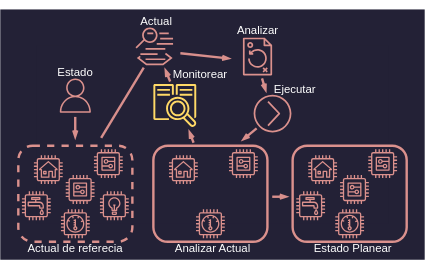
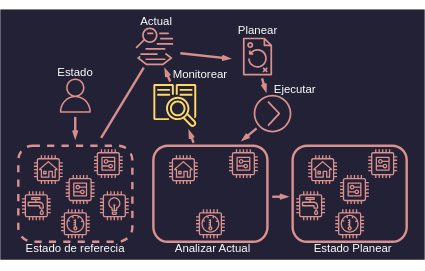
(258, 31) -> (258, 31)
(75, 249) -> (75, 249)
